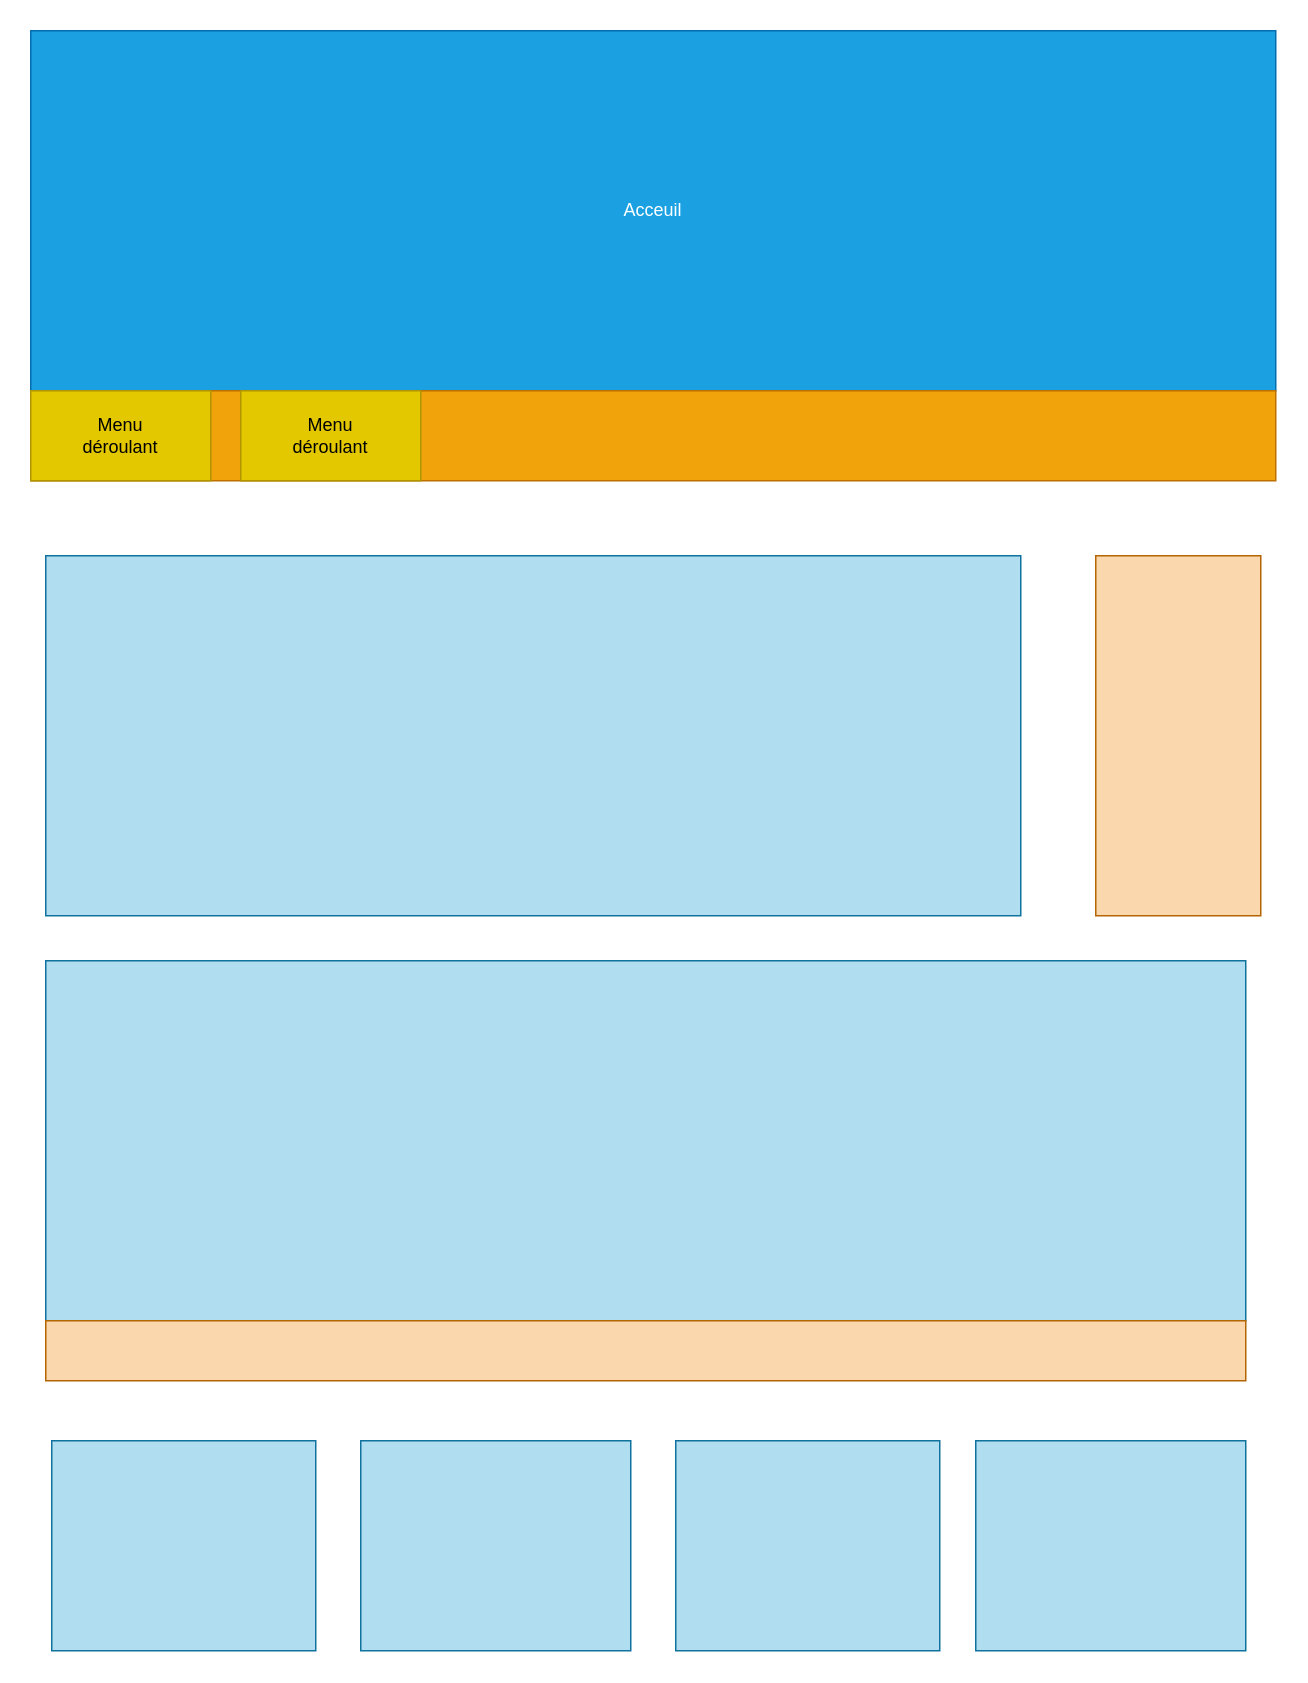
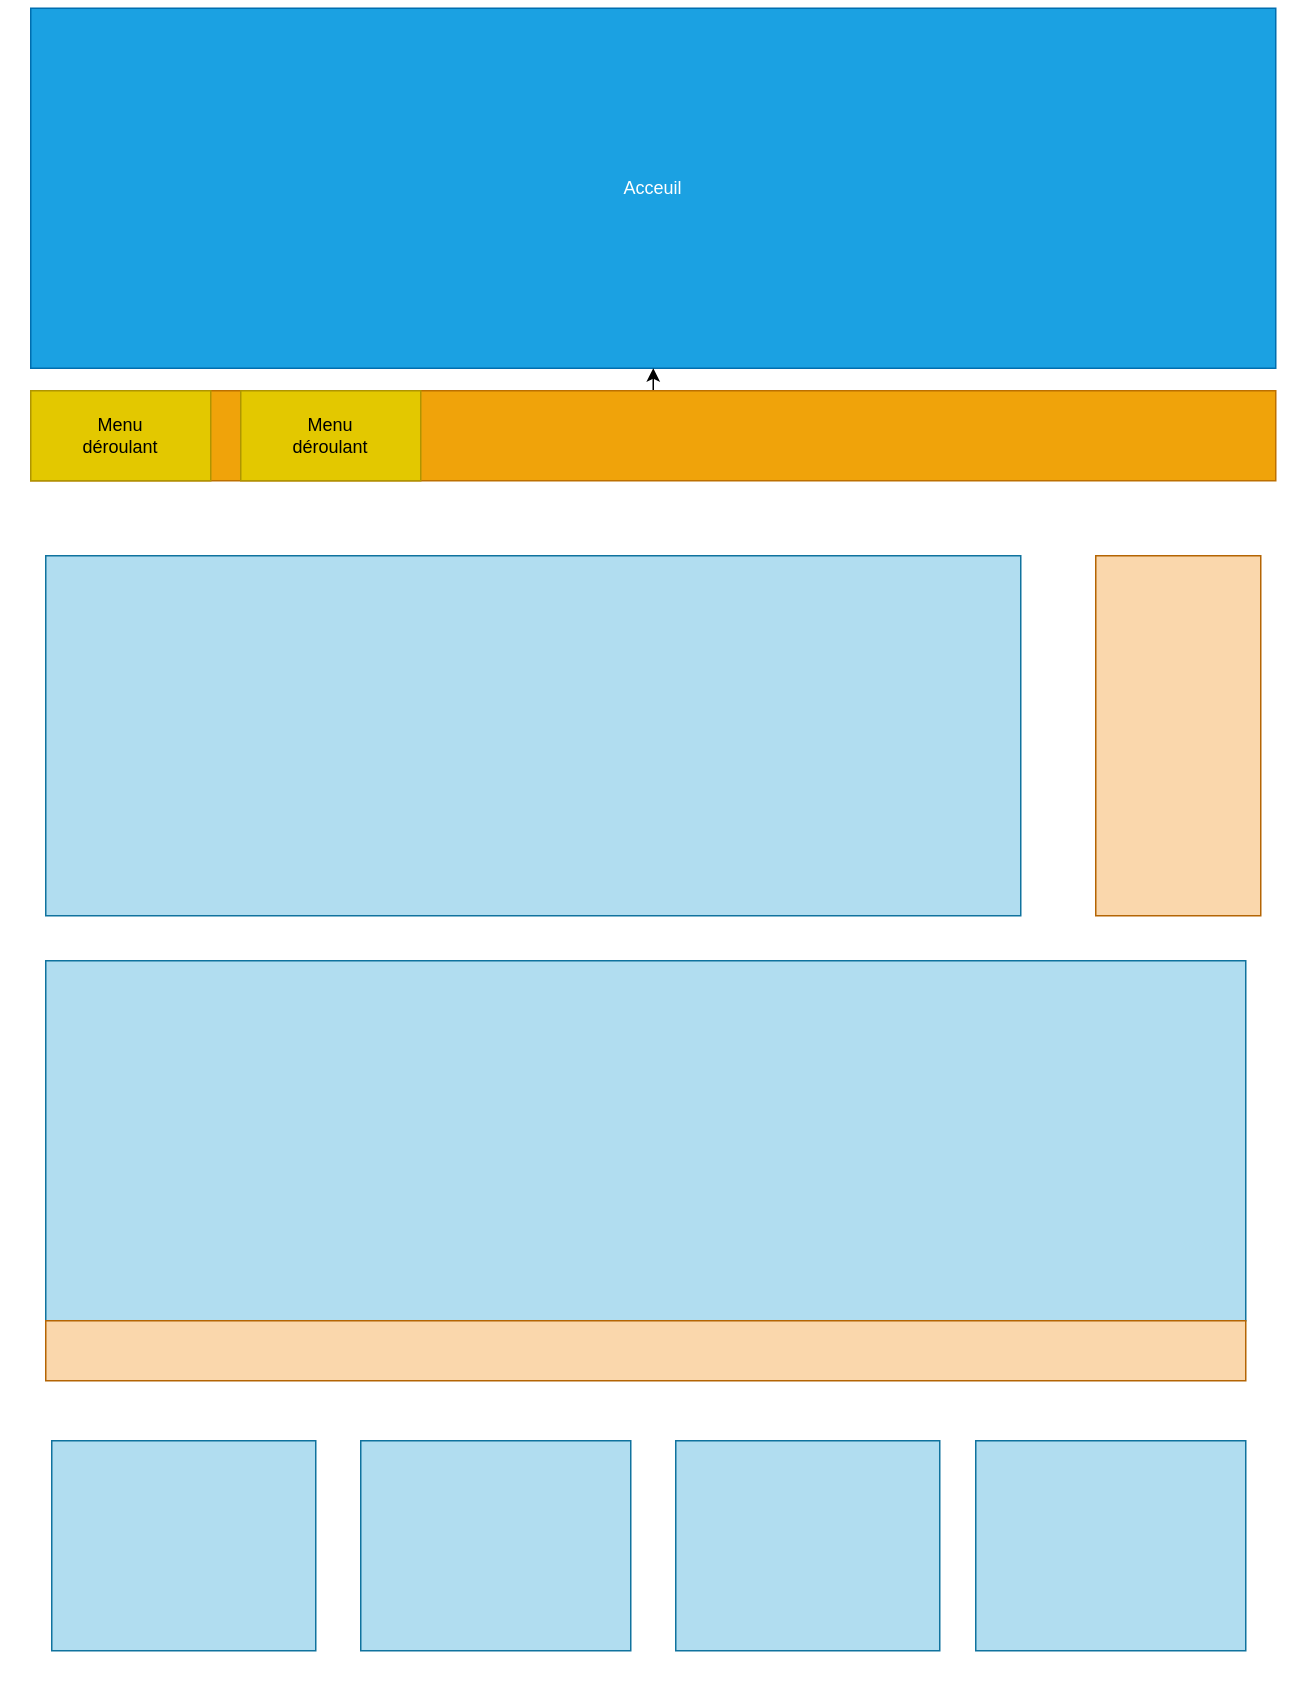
(653, 211) -> (653, 188)
